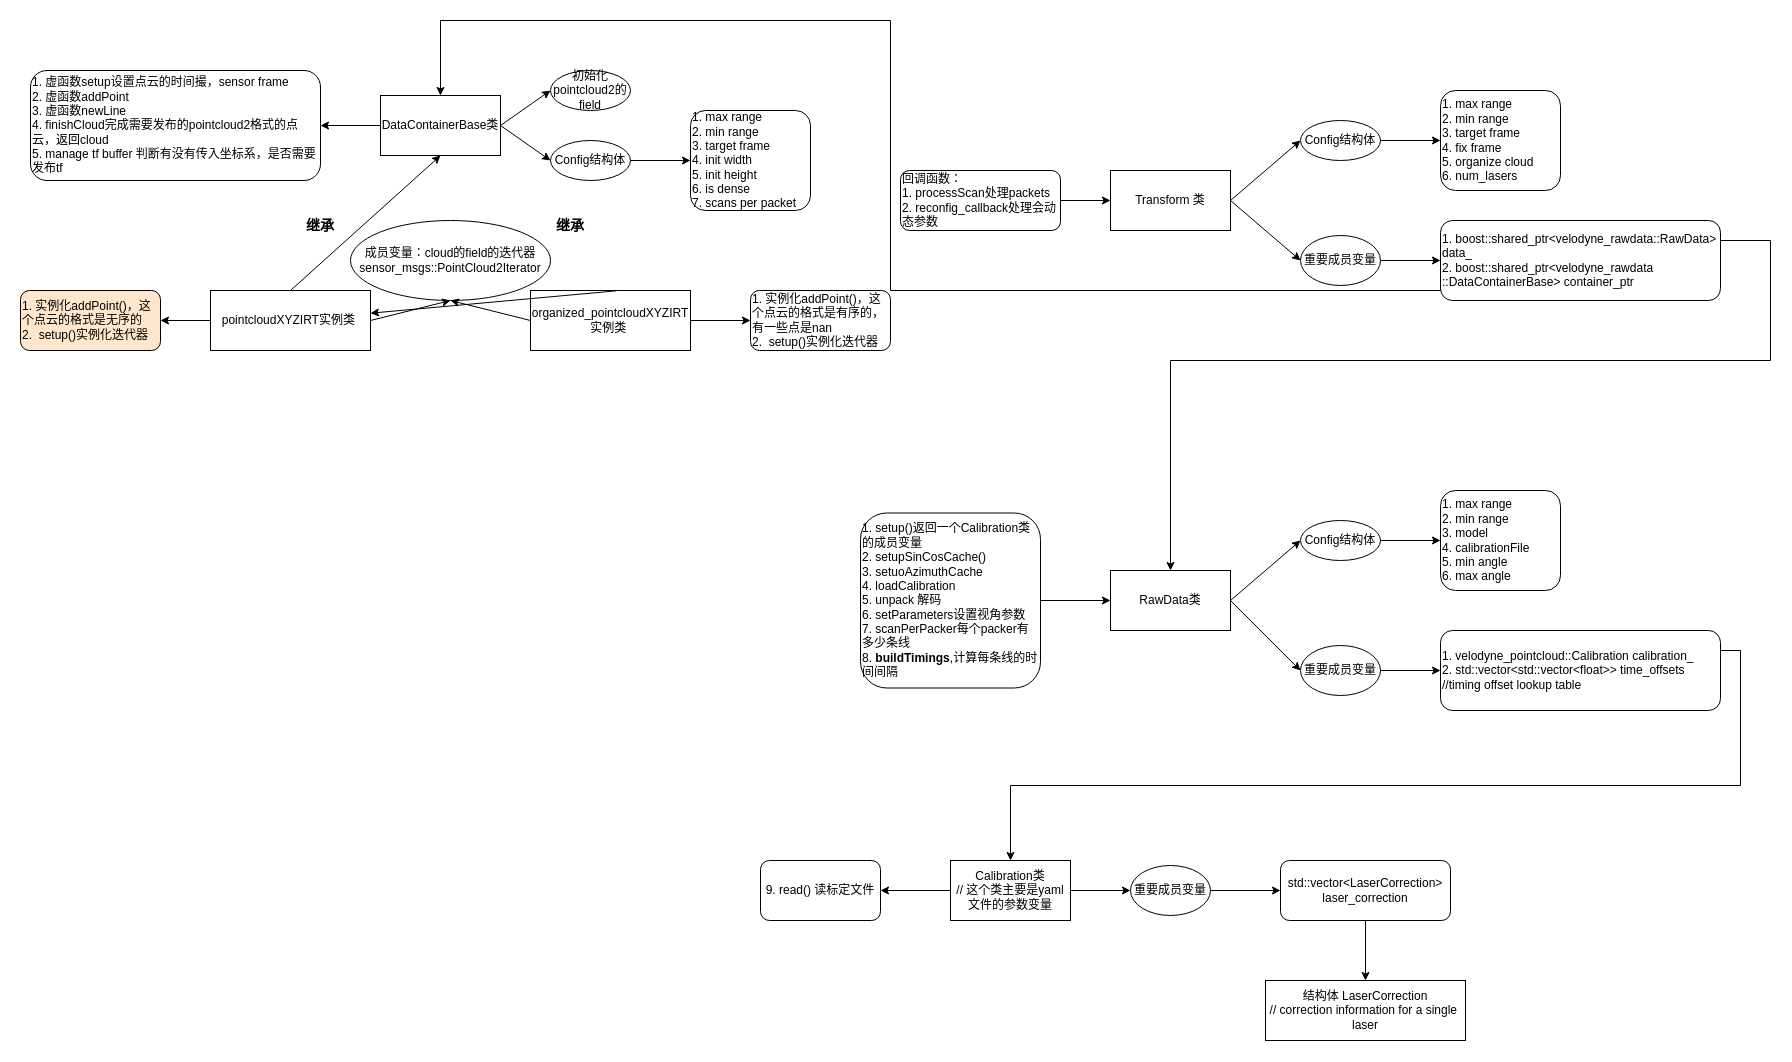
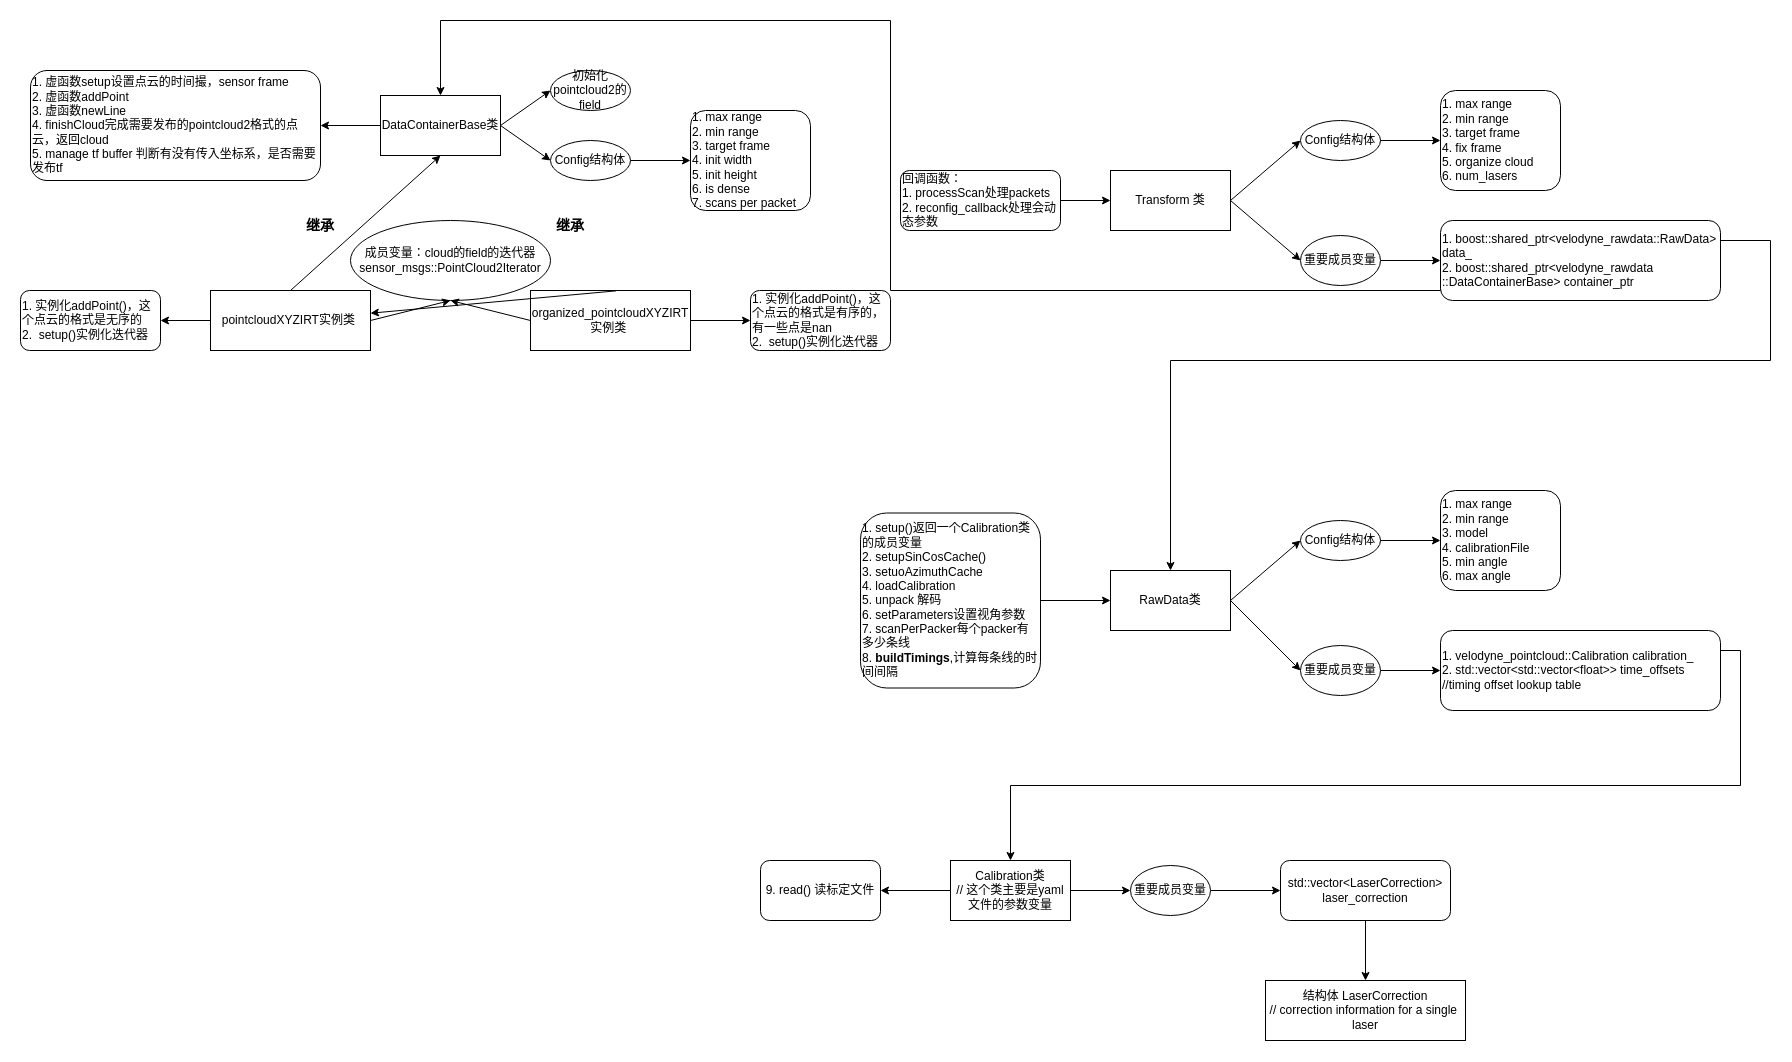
(91, 321) -> (91, 321)
